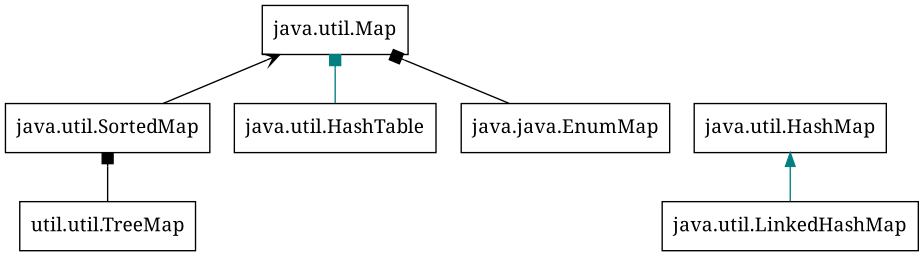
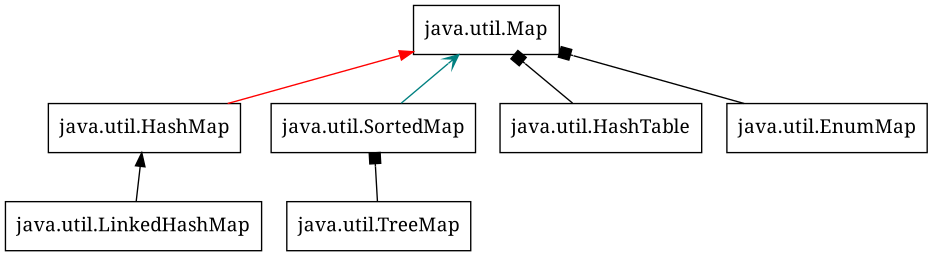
none -> (314, 80)
(215, 82) -> (425, 83)
(335, 86) -> (549, 83)
(565, 128) -> (827, 128)
(790, 184) -> (138, 184)
(108, 226) -> (379, 226)
